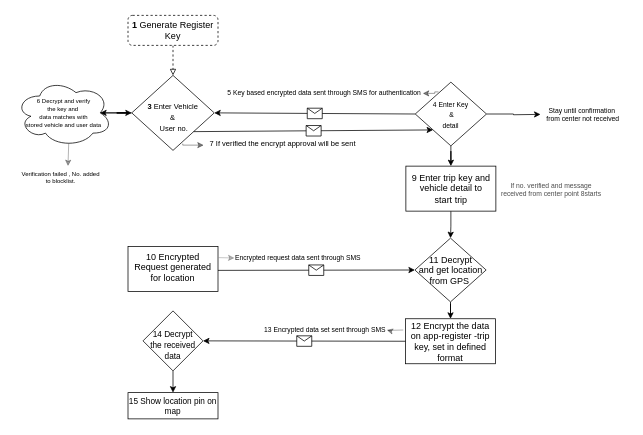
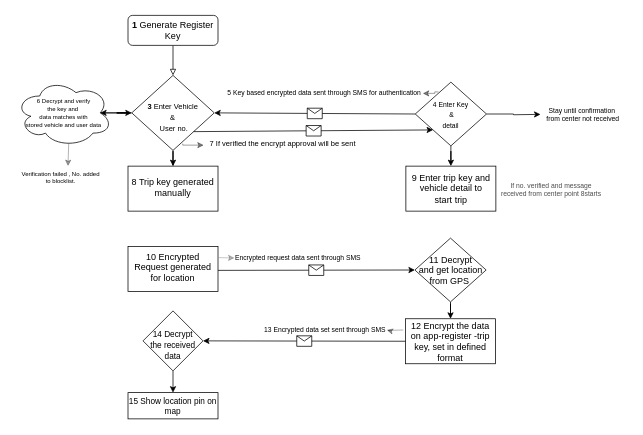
(173, 30) -> (173, 30)
(173, 57) -> (173, 57)
none -> (173, 161)
none -> (173, 189)
(451, 229) -> none
